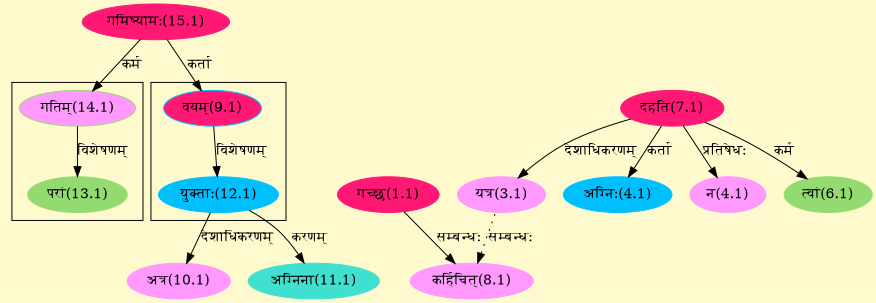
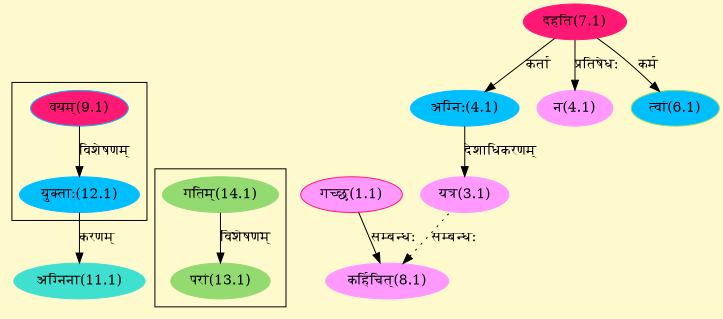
(156, 22) -> none
(77, 108) -> (220, 195)
(575, 139) -> (465, 146)
(388, 195) -> (352, 195)
(828, 195) -> (675, 108)
(179, 281) -> none
